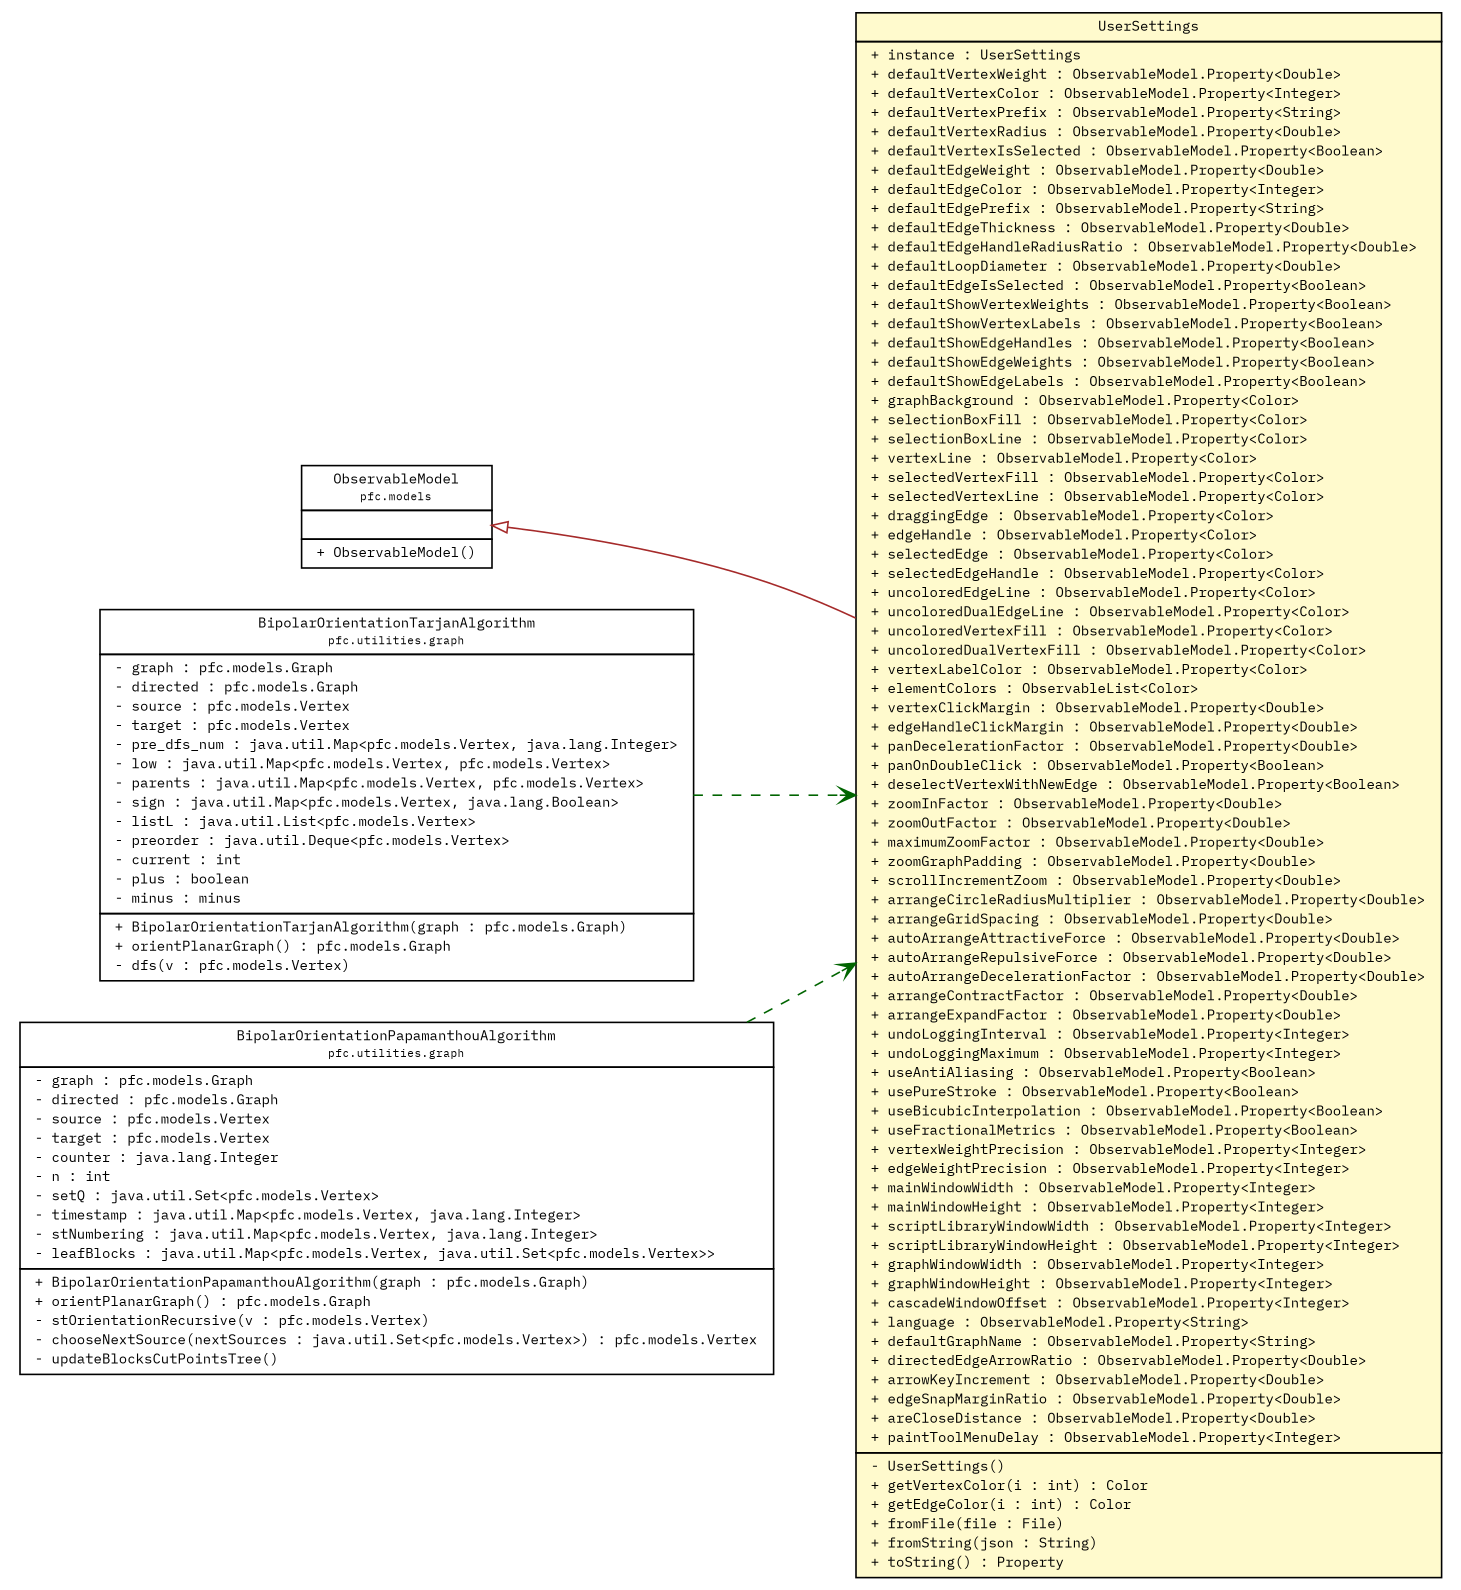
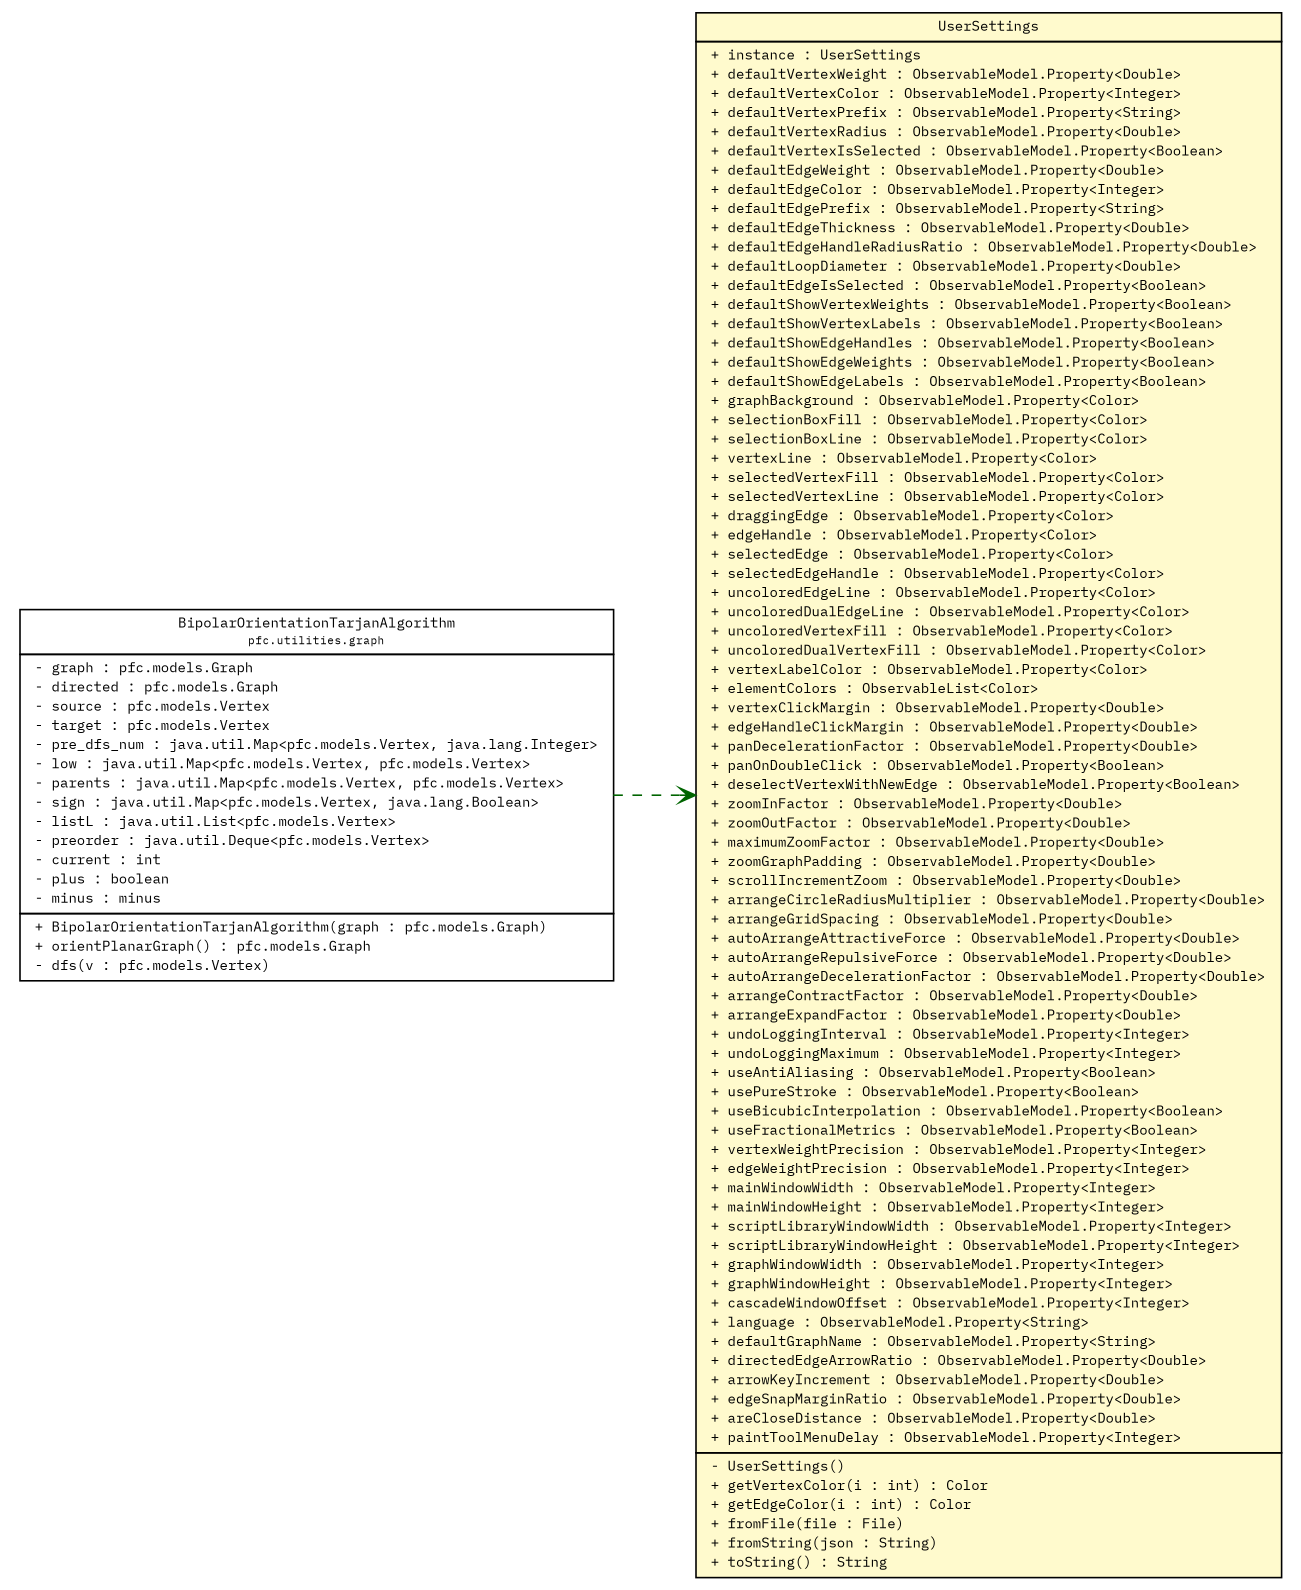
(396, 517) -> none
(396, 1198) -> none
(968, 1562) -> (799, 1562)
